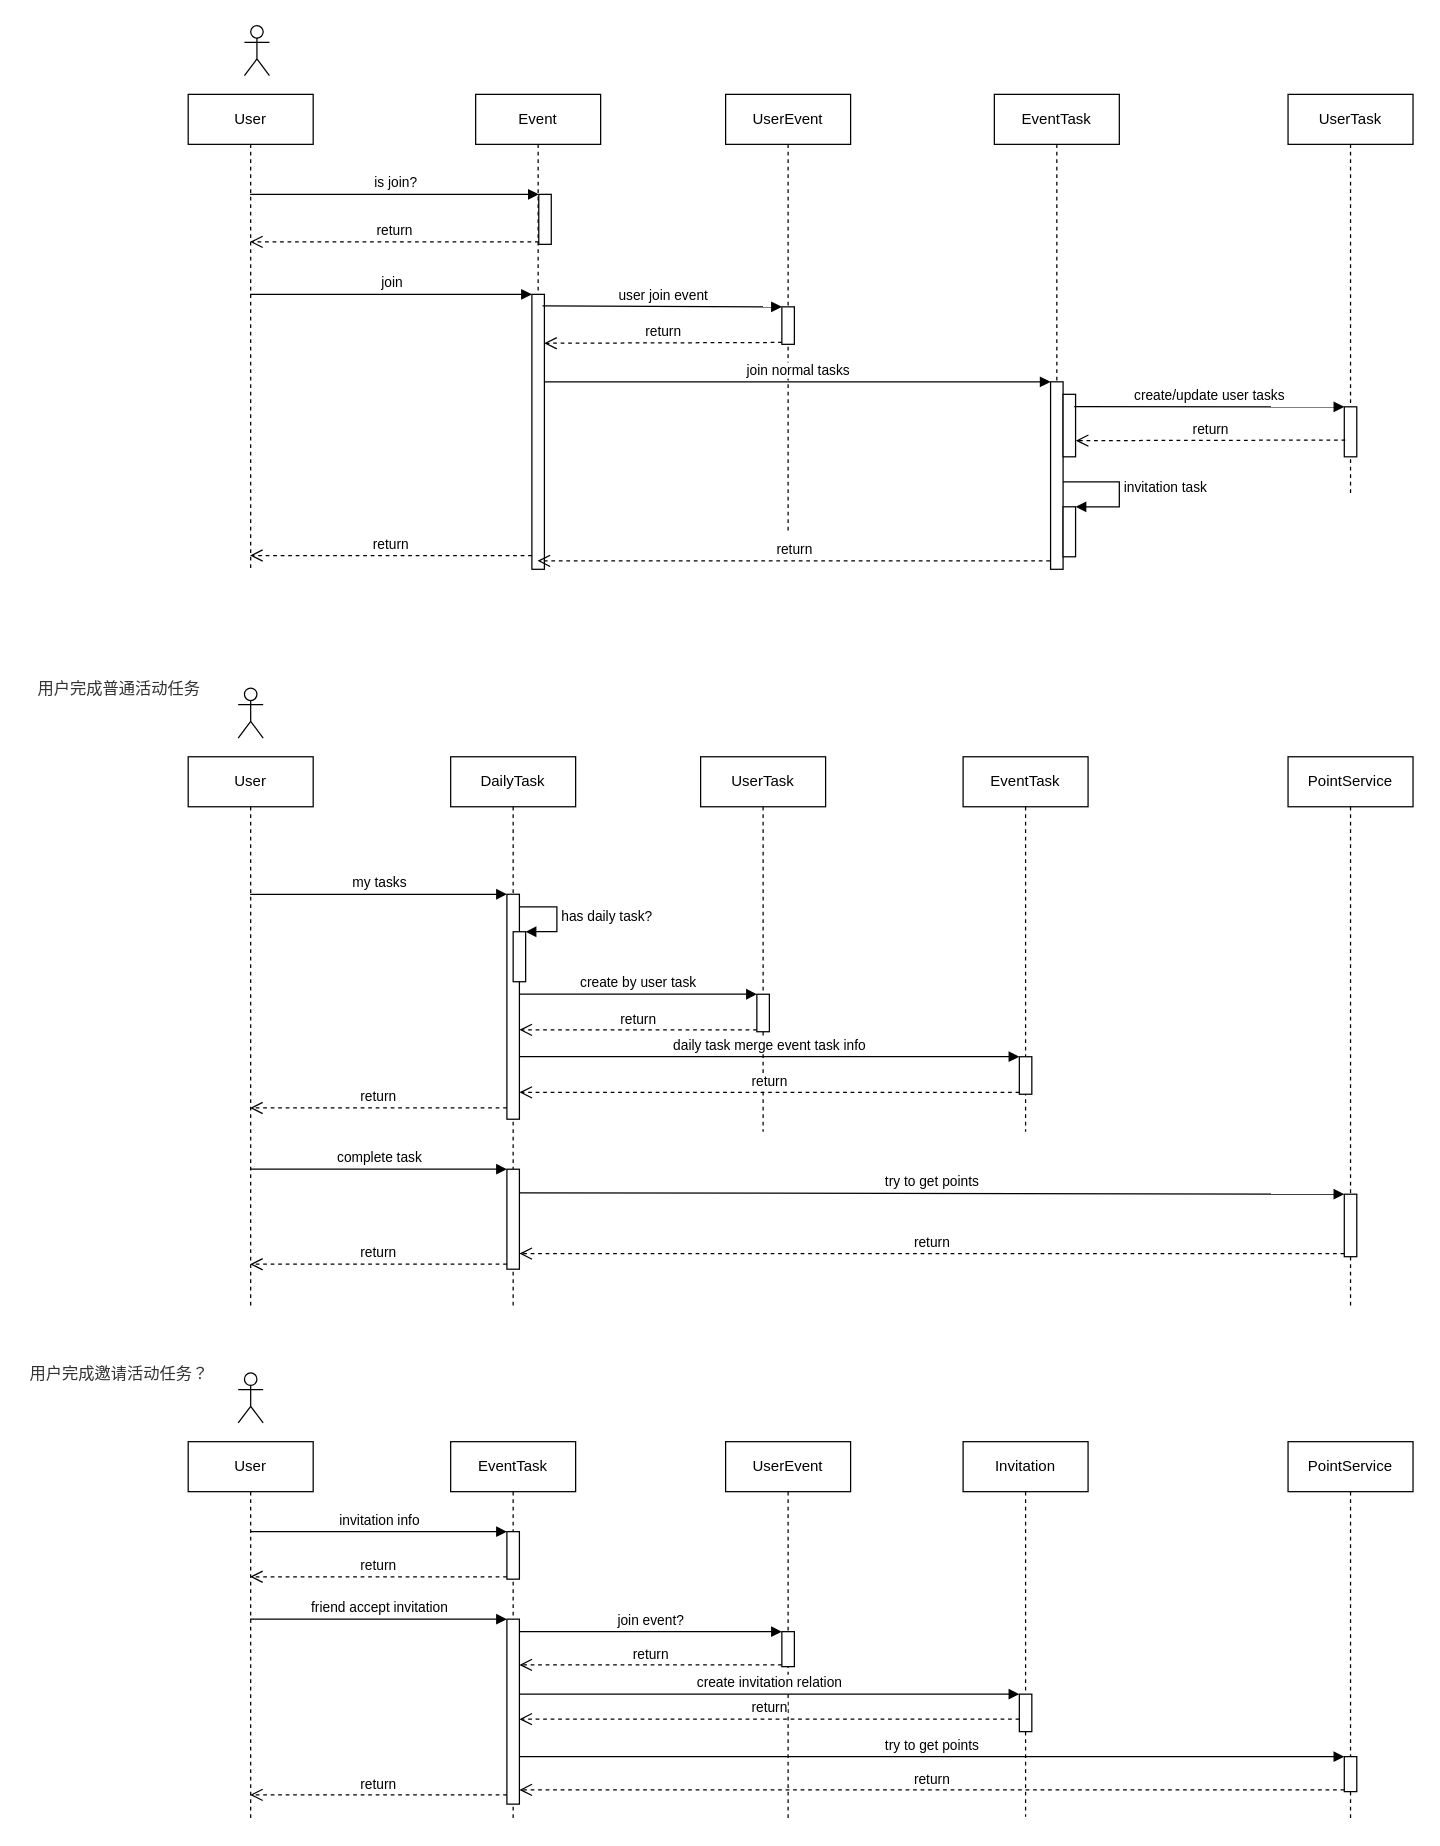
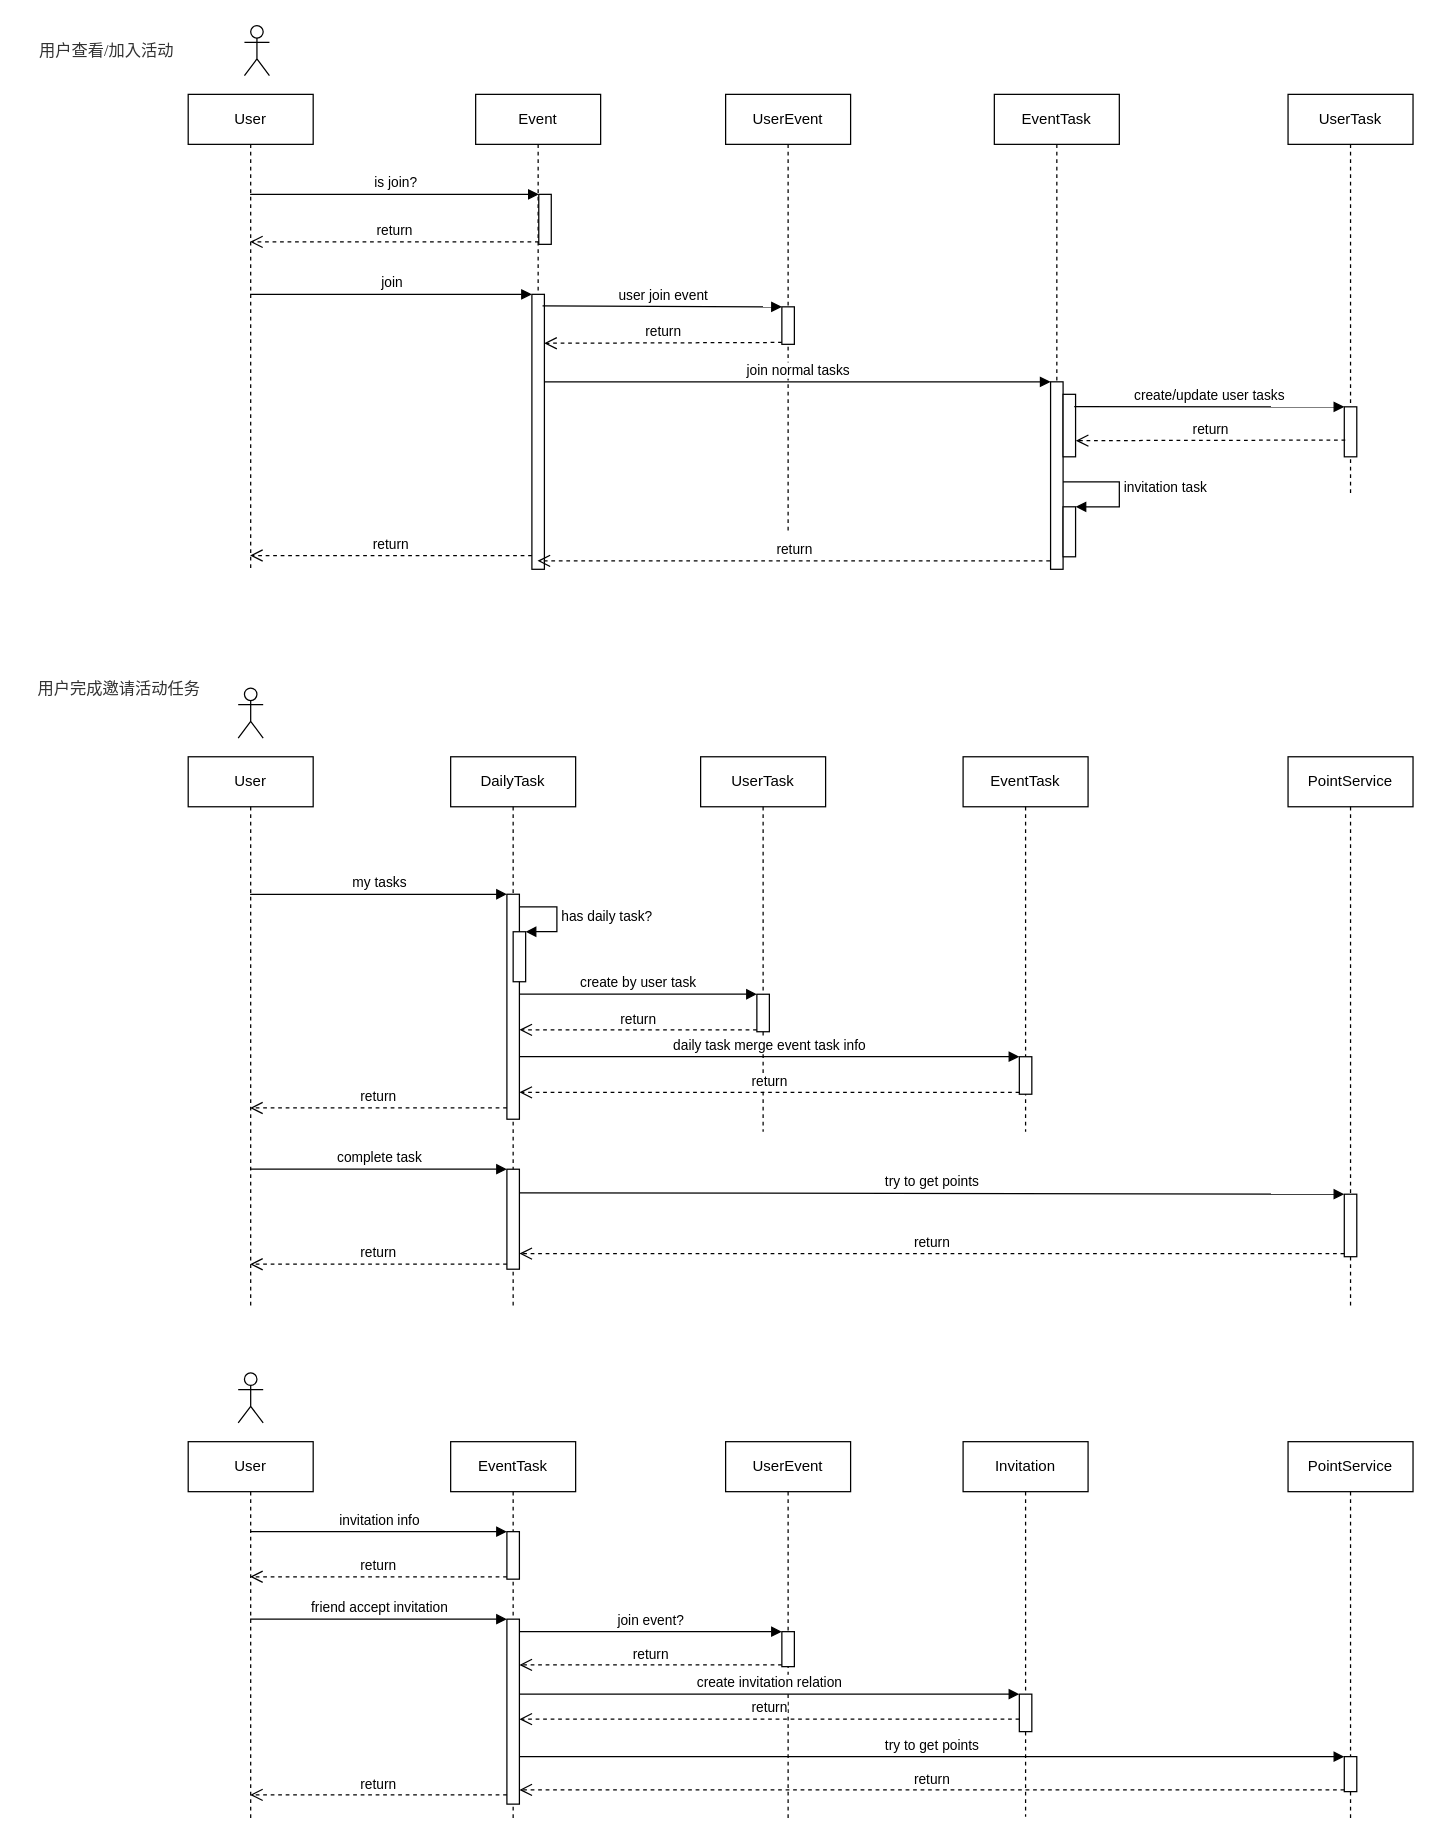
none -> (107, 51)
(119, 688) -> (119, 688)
(119, 1373) -> none
